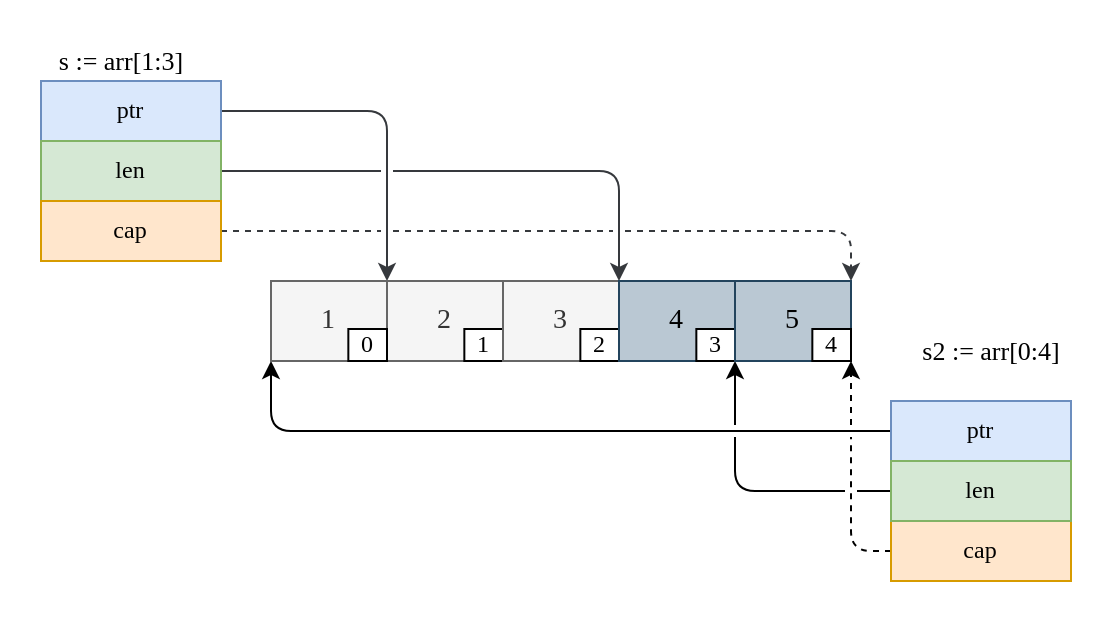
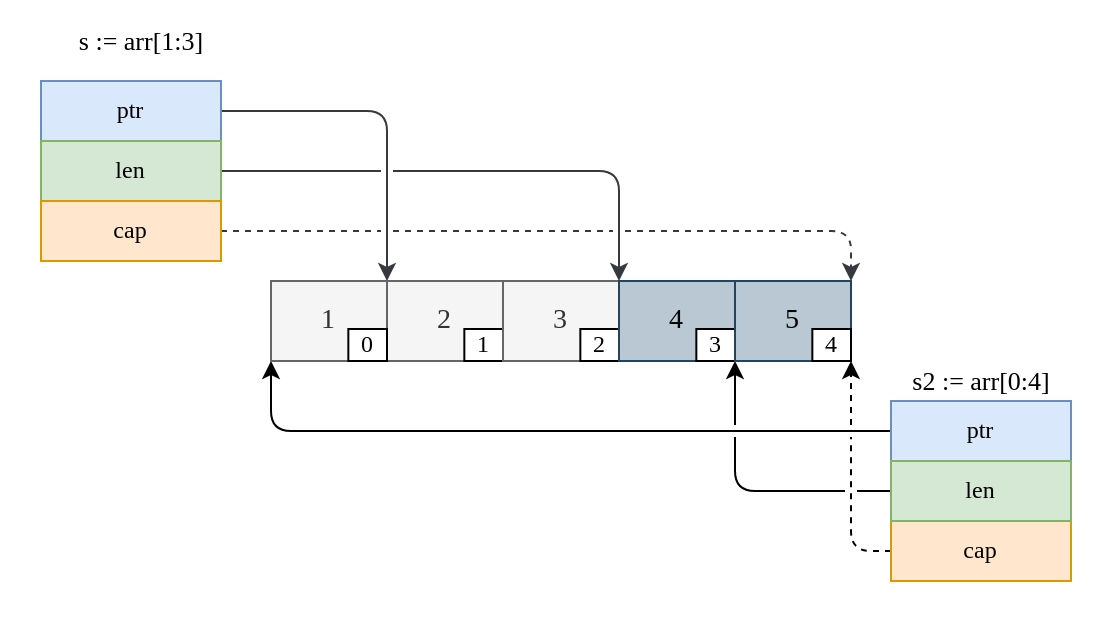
(121, 61) -> (141, 41)
(991, 351) -> (981, 381)
